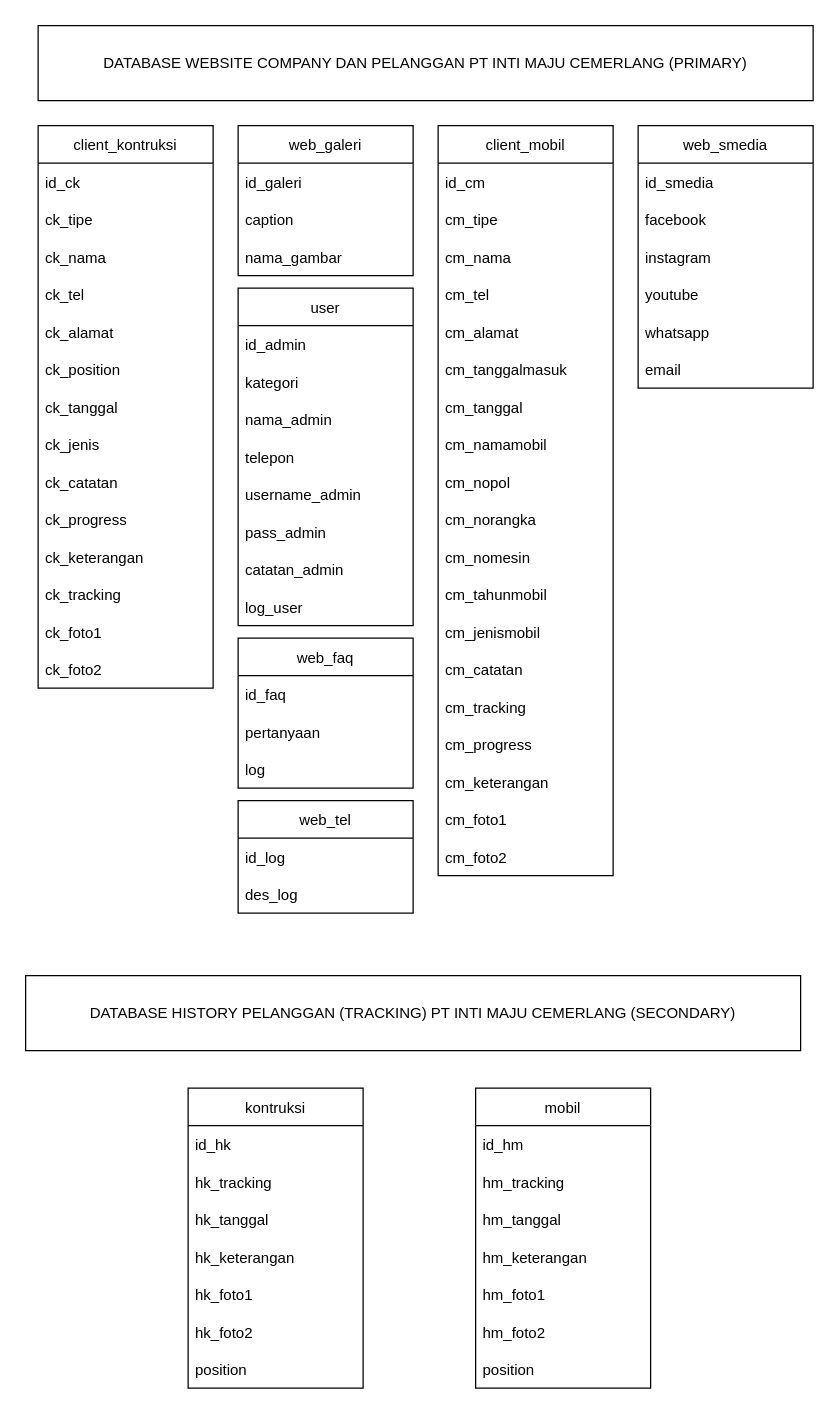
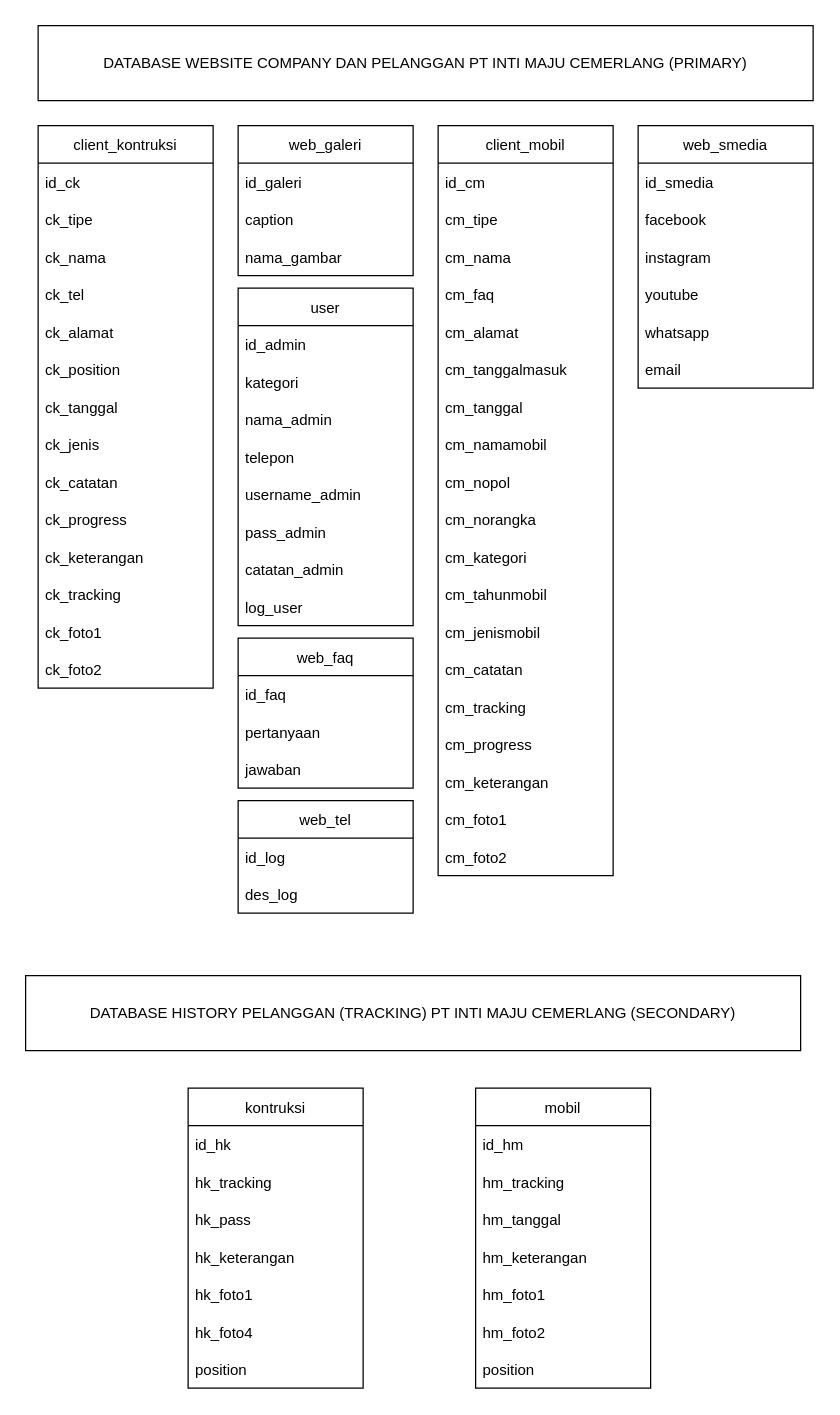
(468, 295) -> (470, 295)
(485, 558) -> (489, 558)
(256, 770) -> (274, 770)
(235, 1220) -> (224, 1220)
(229, 1333) -> (229, 1333)
